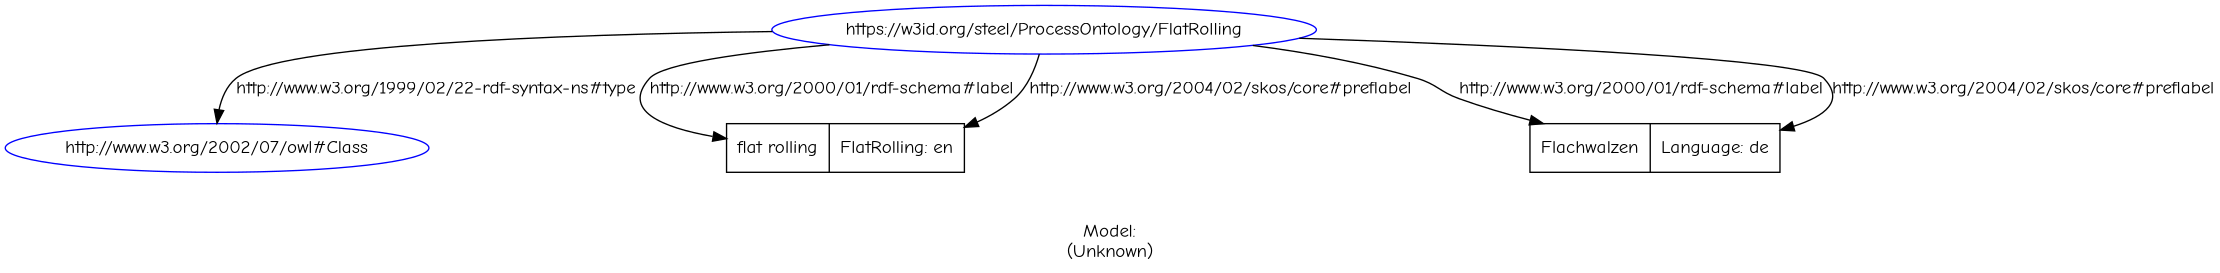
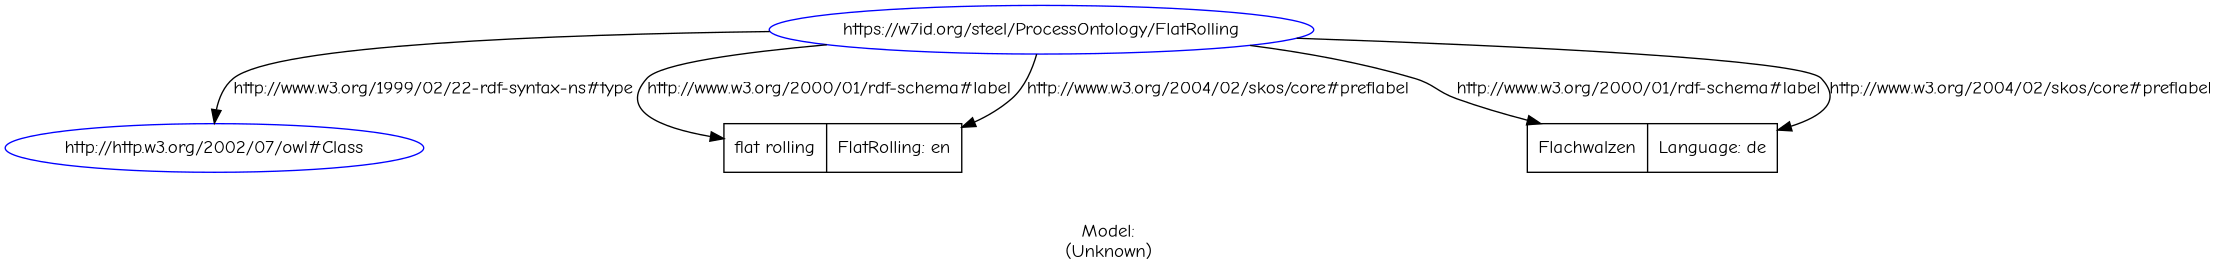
(1044, 30) -> (1042, 30)
(217, 148) -> (214, 148)
